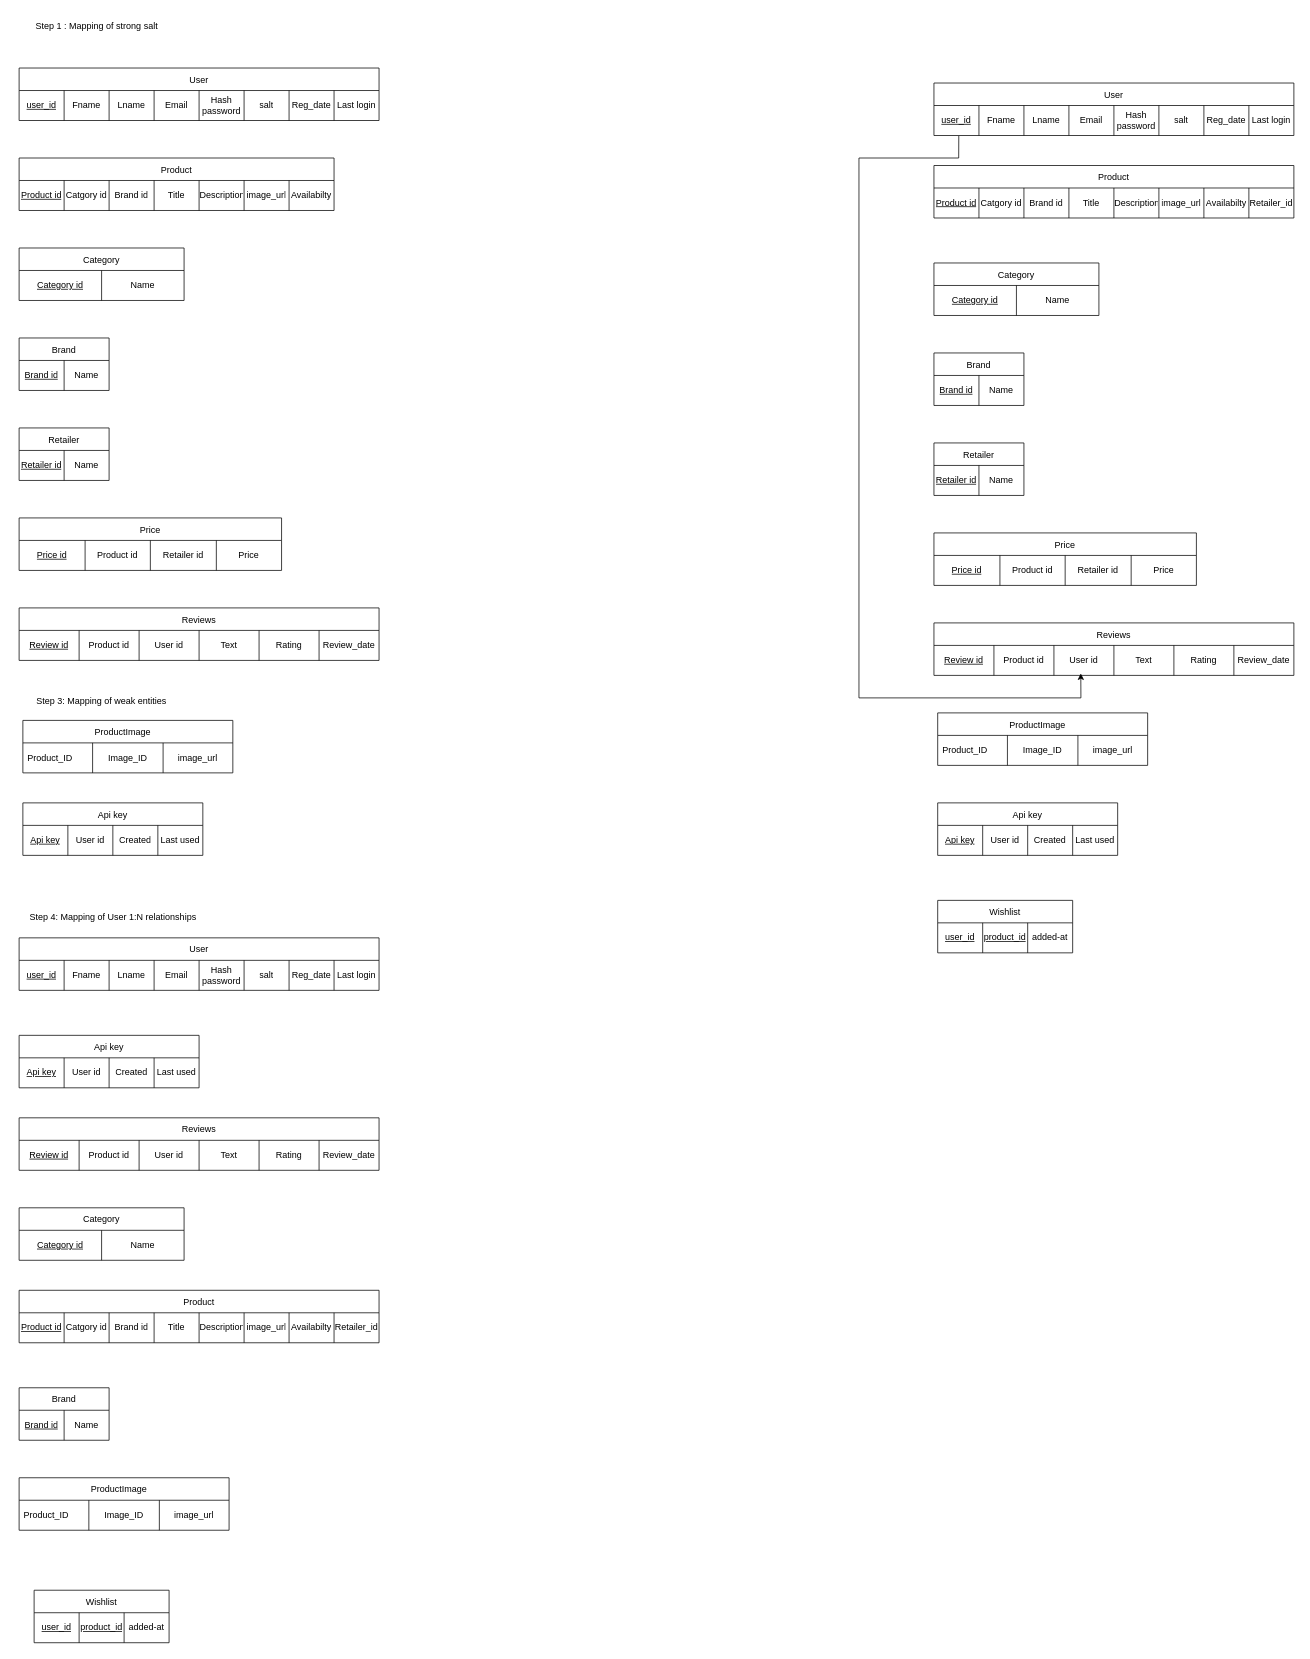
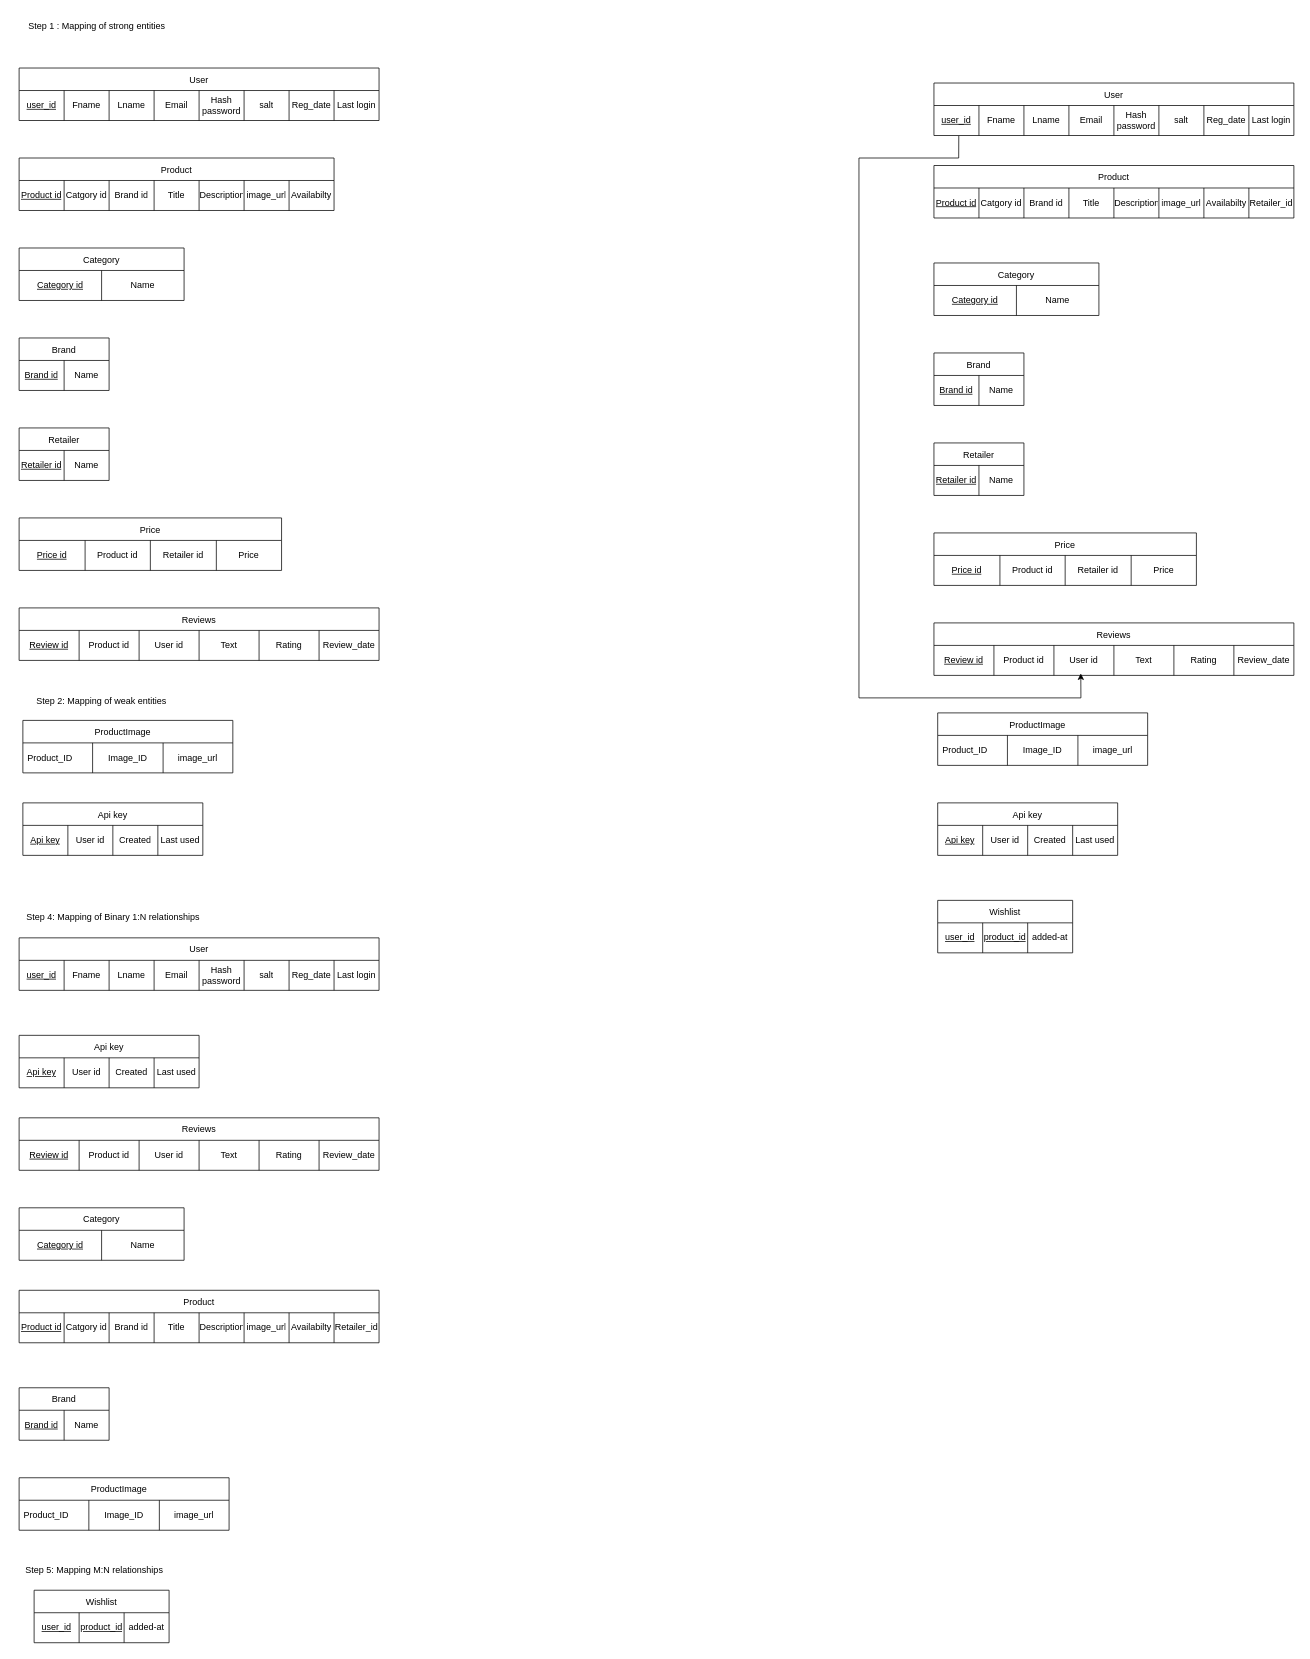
(98, 27) -> (98, 27)
(102, 702) -> (102, 702)
(113, 918) -> (113, 918)
none -> (94, 1570)
